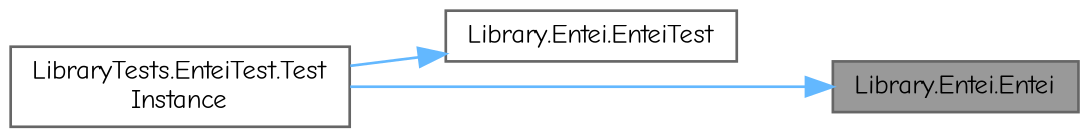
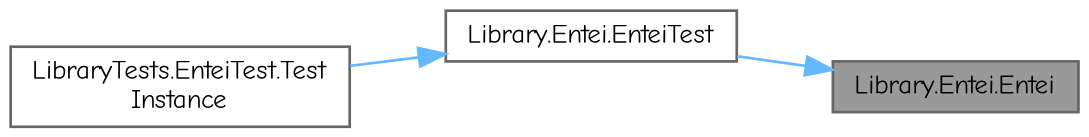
(578, 87) -> (771, 61)
